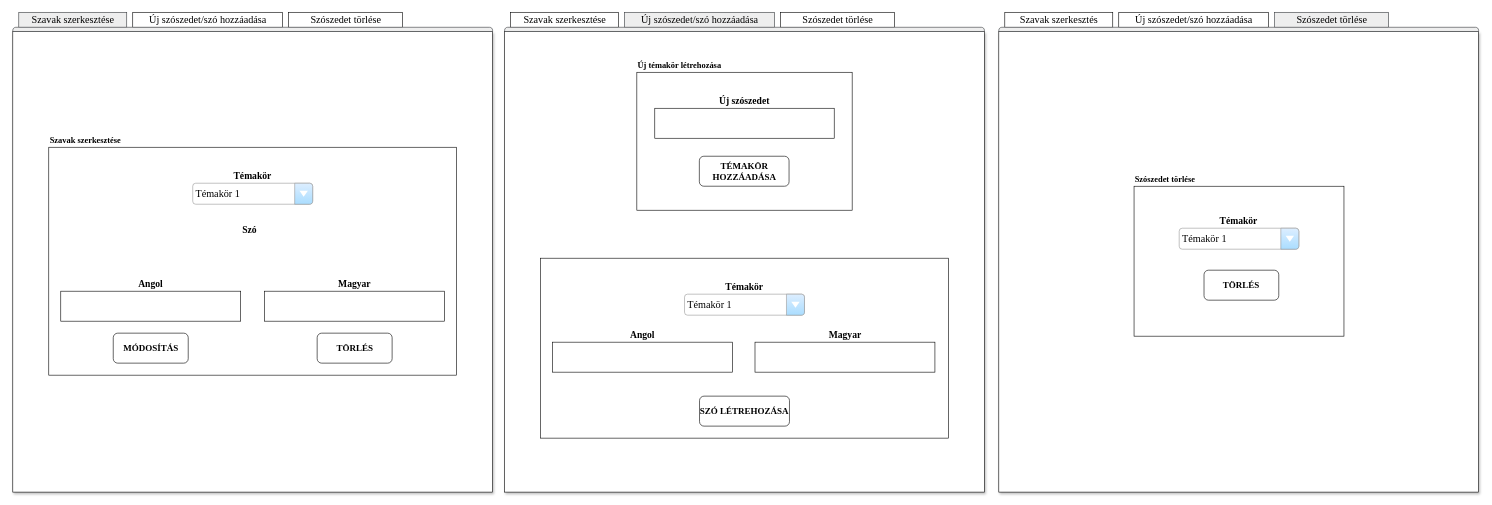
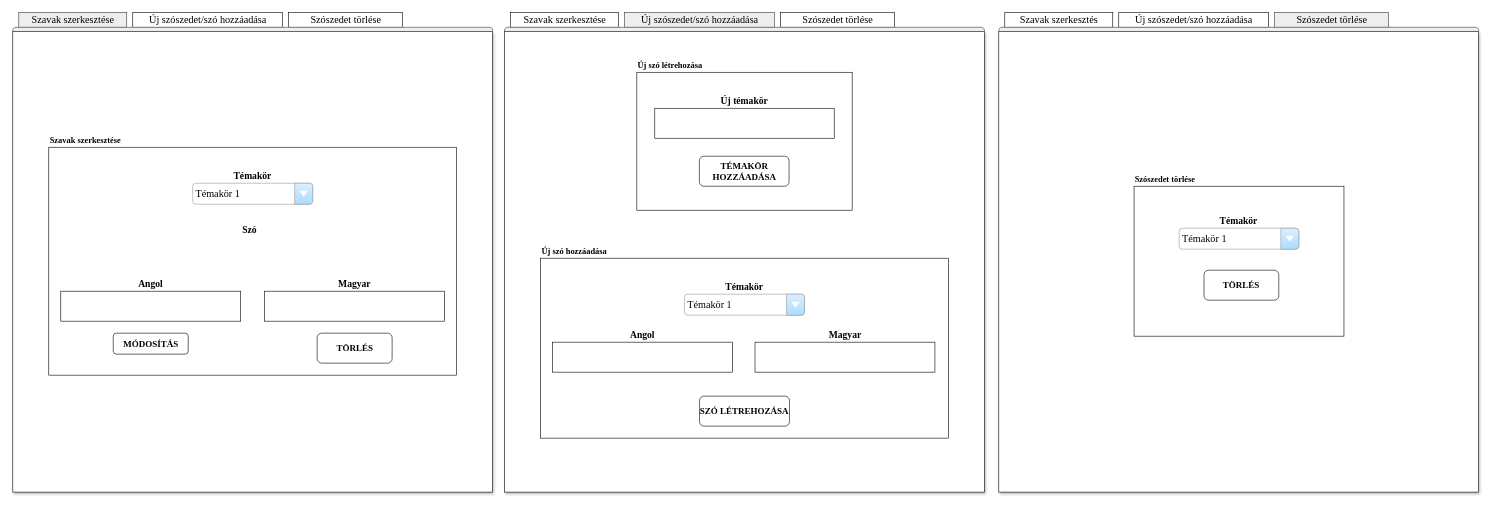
(686, 65) -> (677, 65)
(744, 101) -> (744, 101)
none -> (585, 249)
(150, 348) -> (150, 344)
